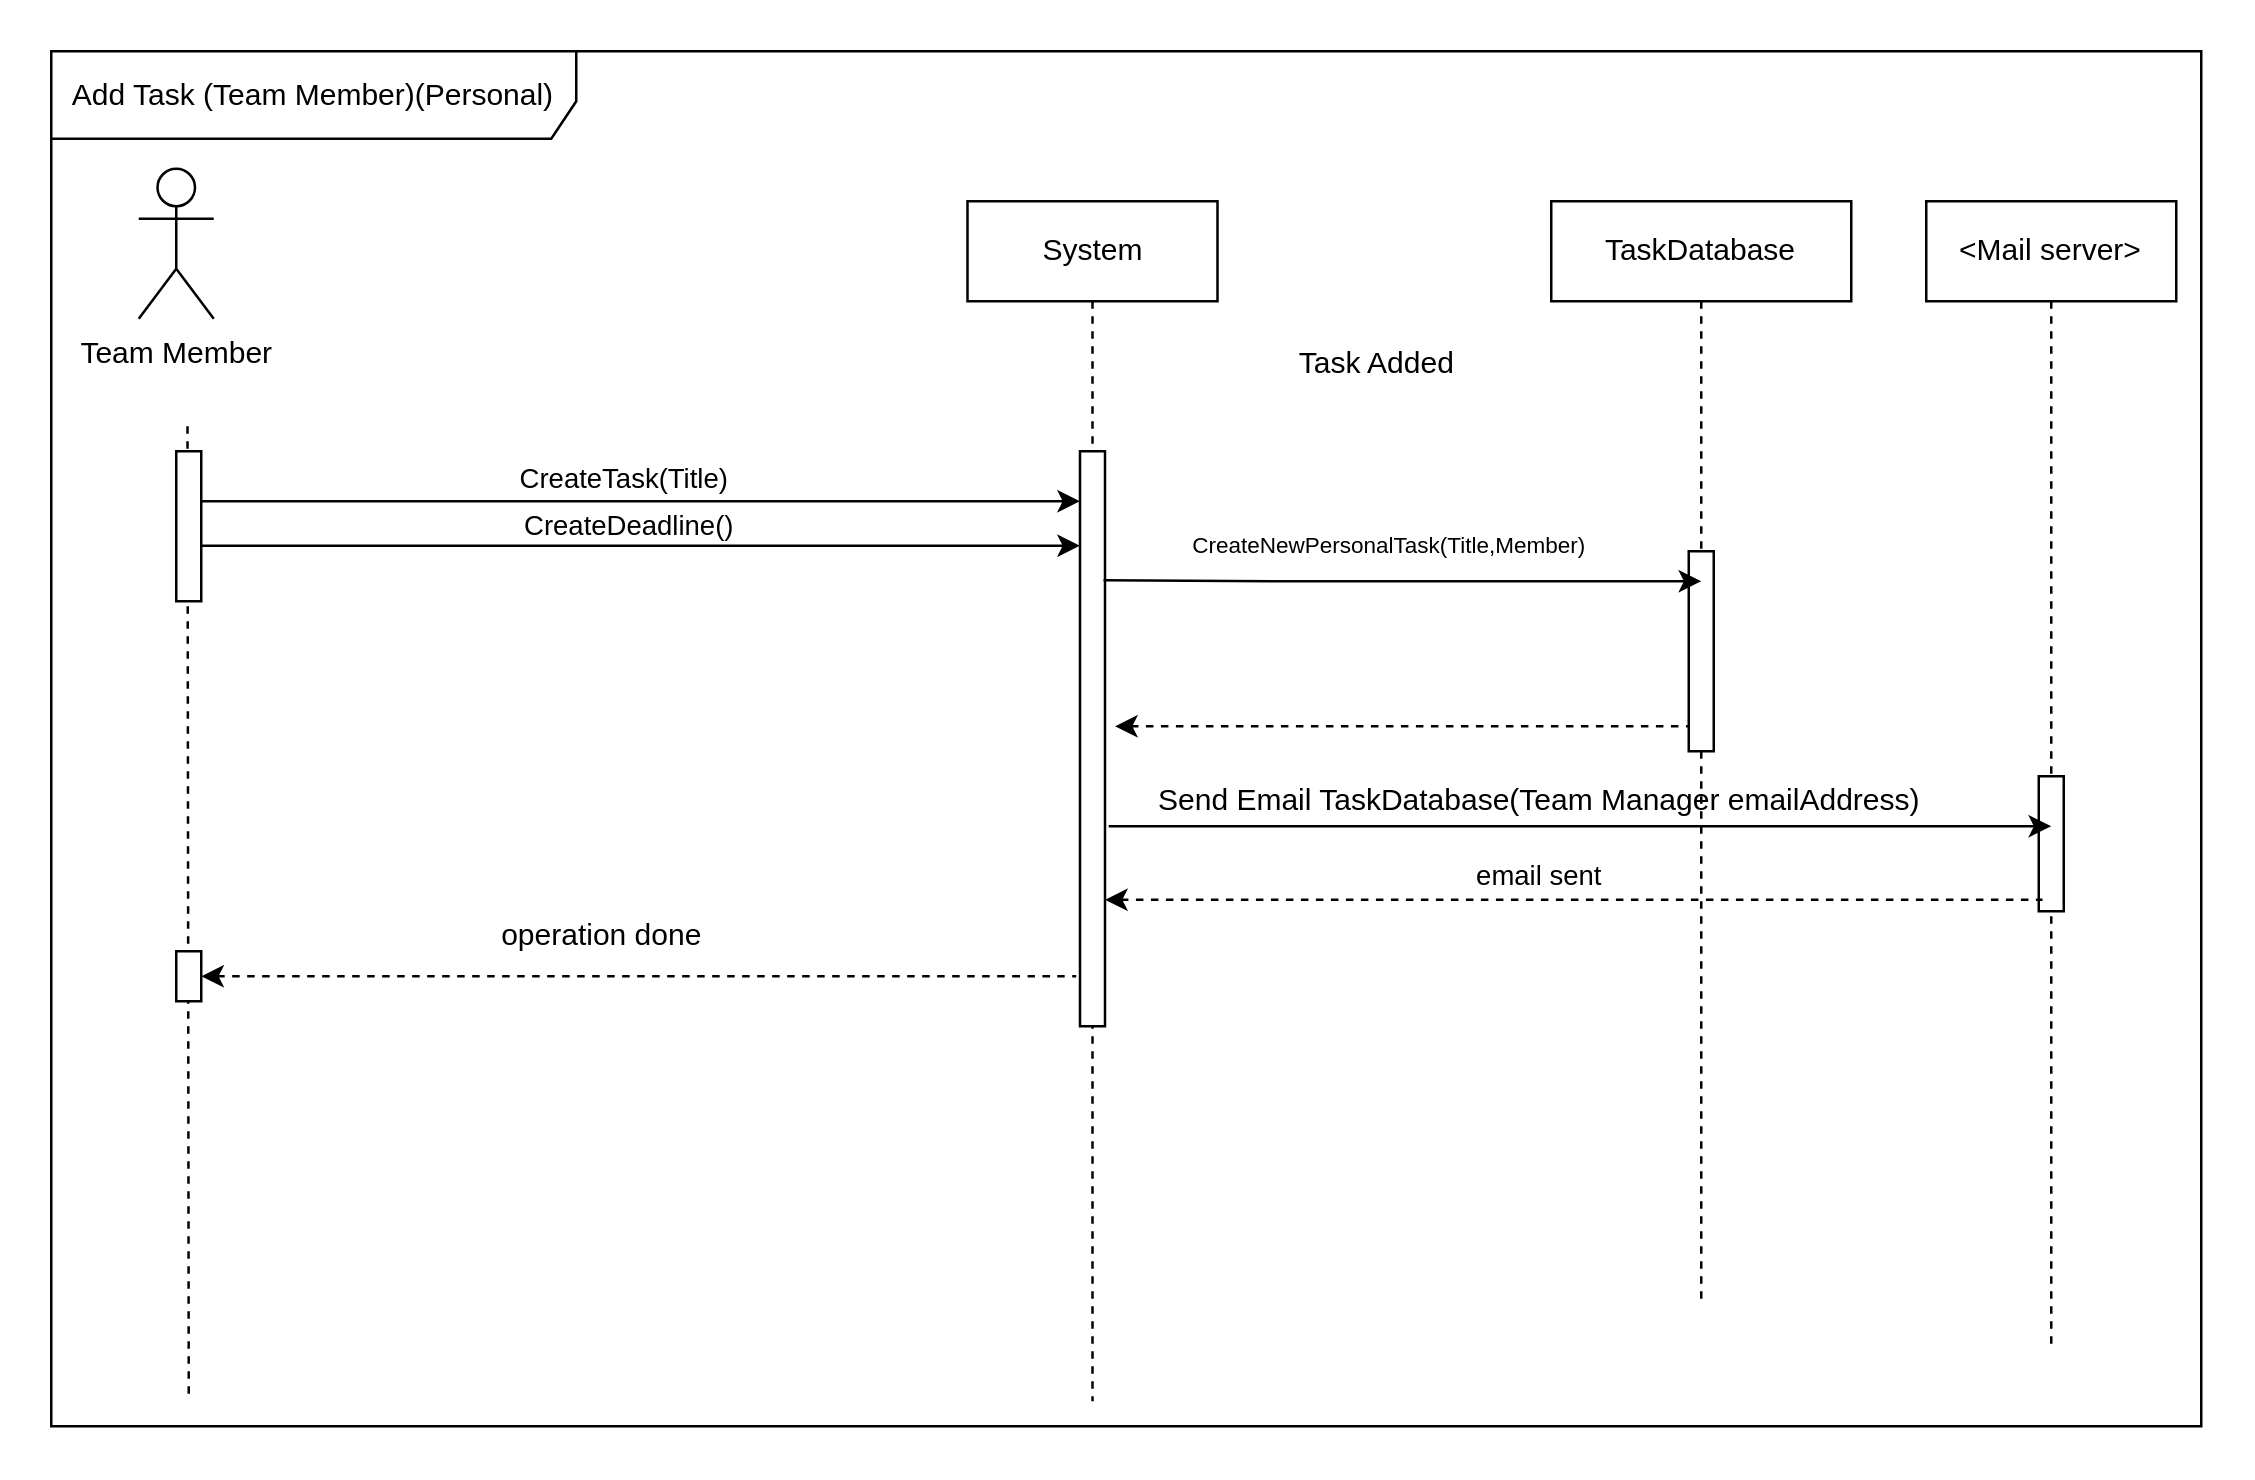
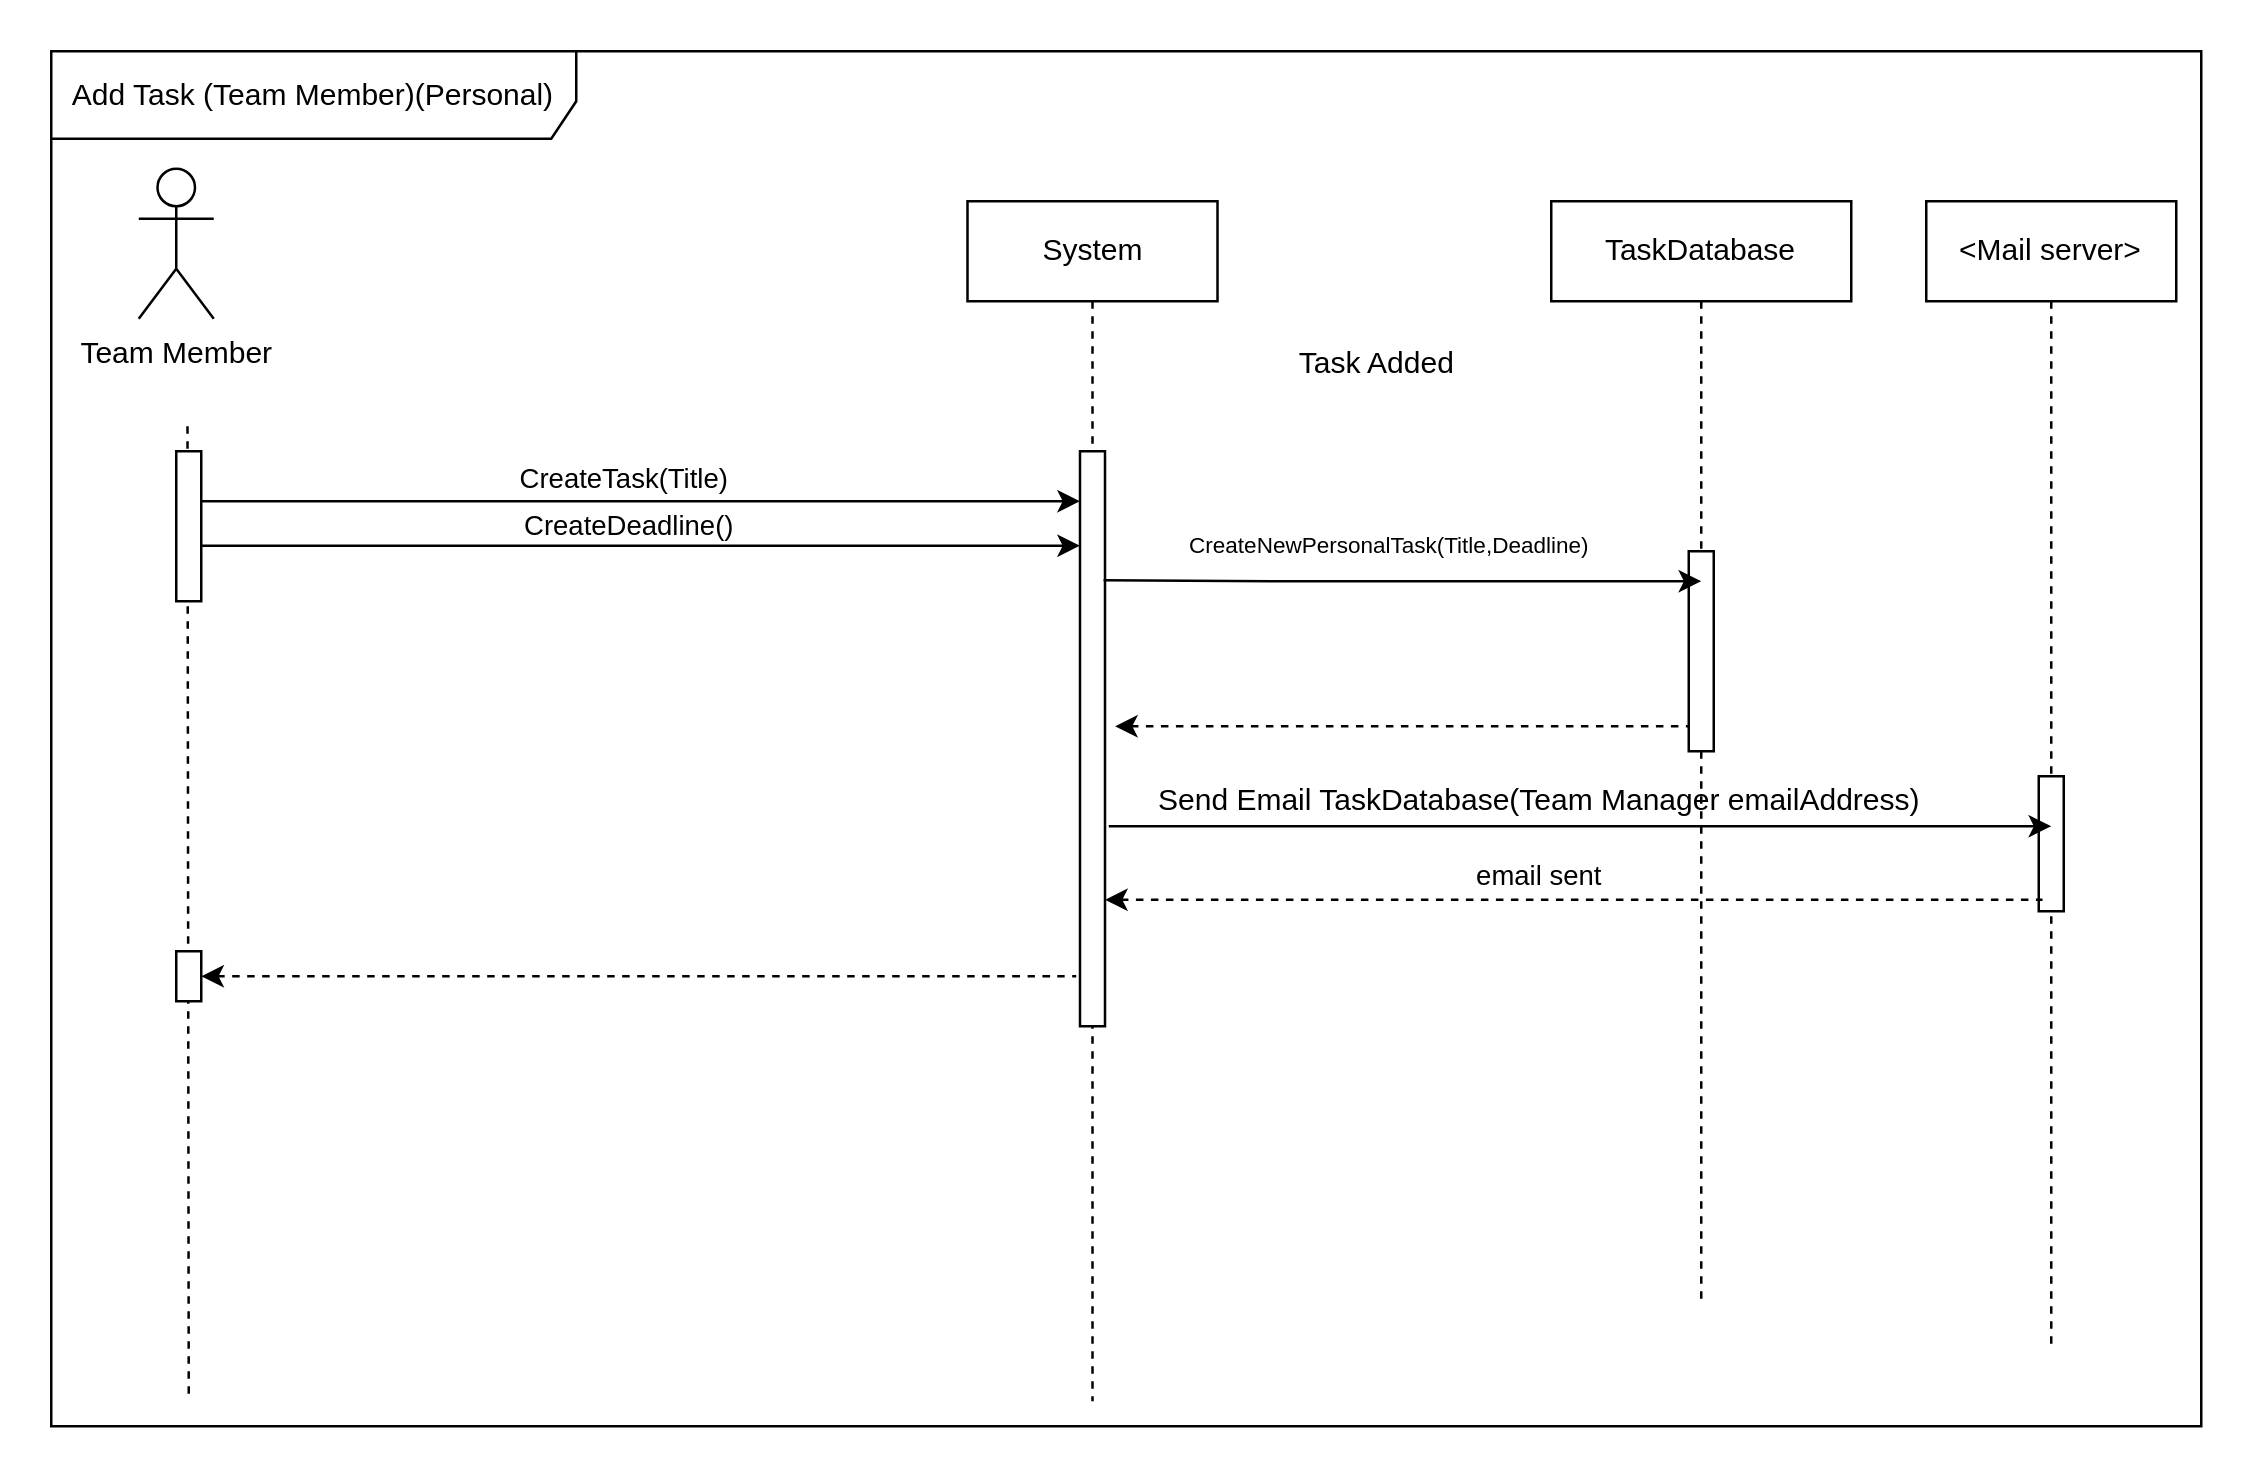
(1390, 546) -> (1390, 546)
(601, 936) -> none
